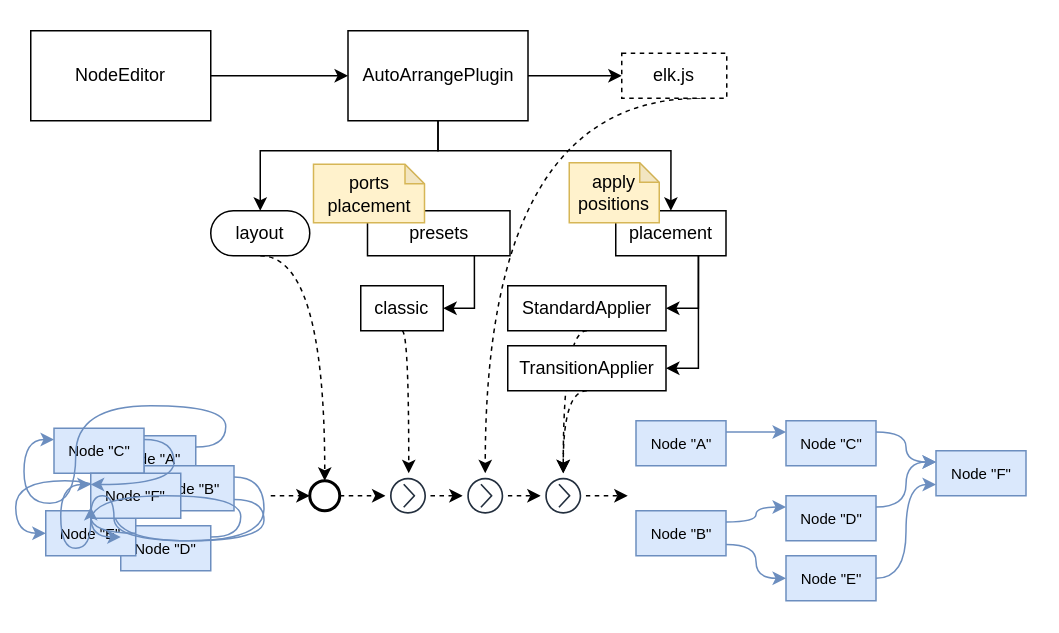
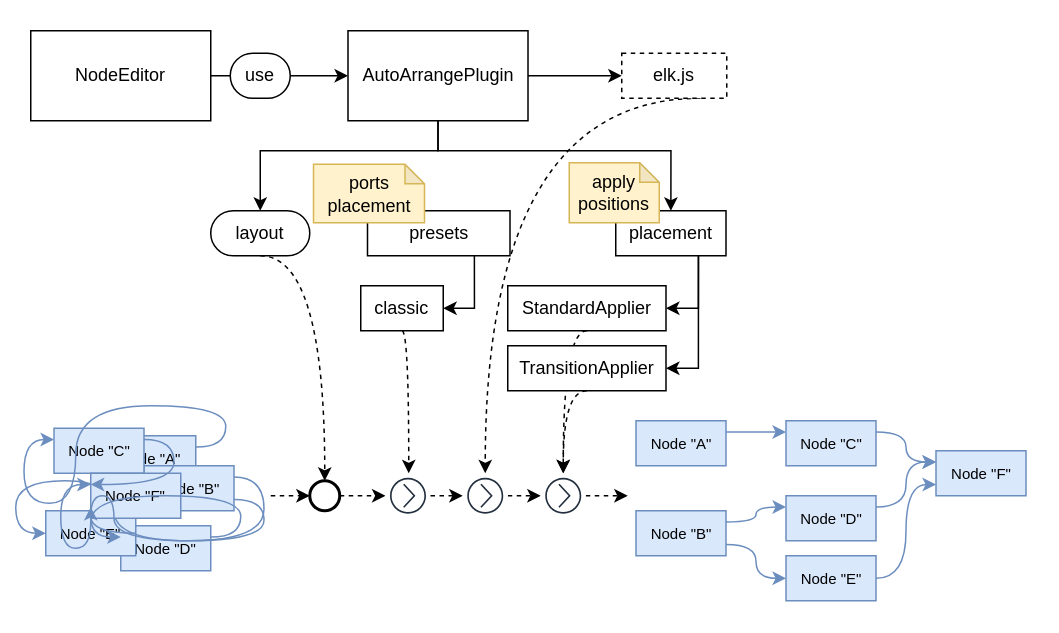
none -> (260, 76)
